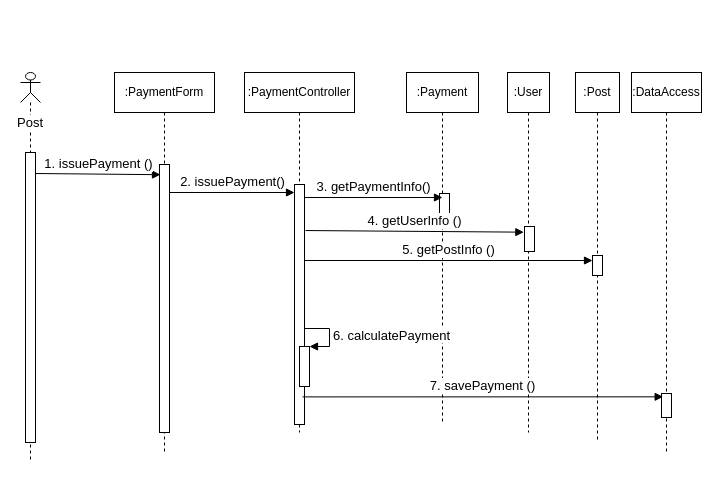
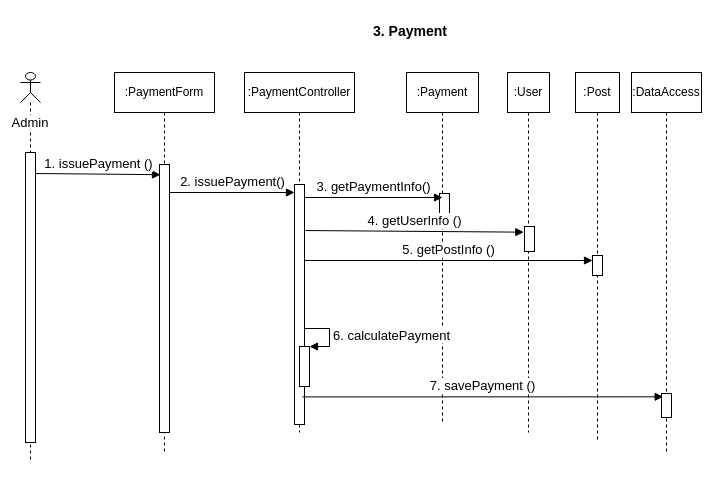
none -> (417, 31)
(31, 130) -> (31, 130)
